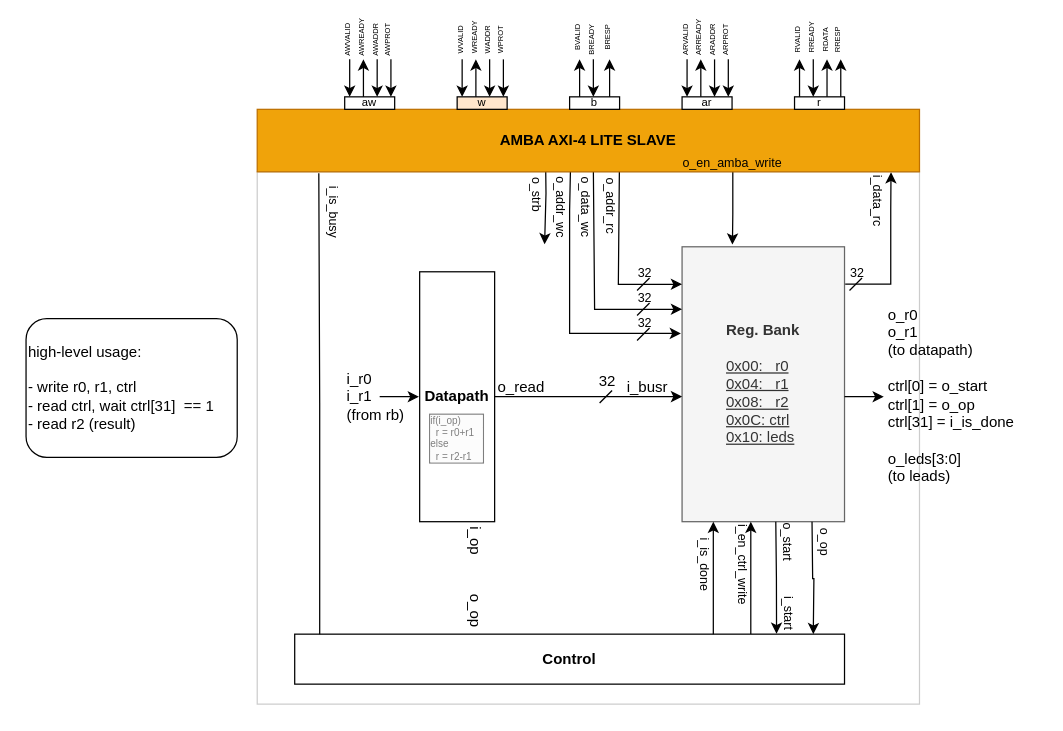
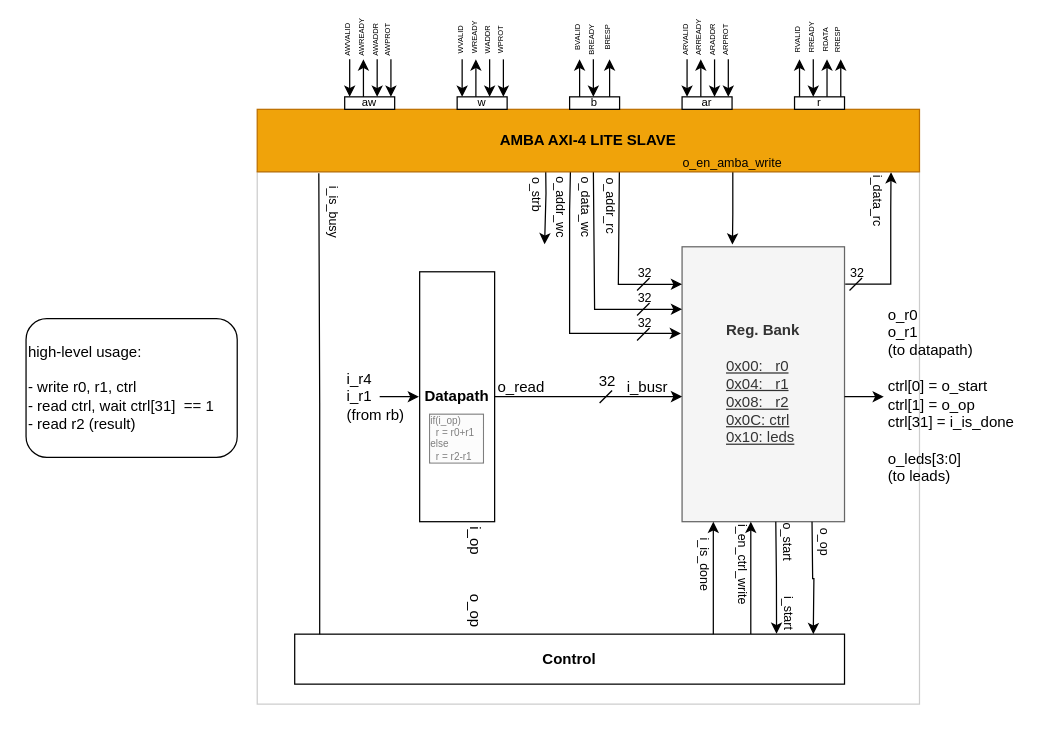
(482, 103) -> (482, 103)
(383, 397) -> (383, 397)
